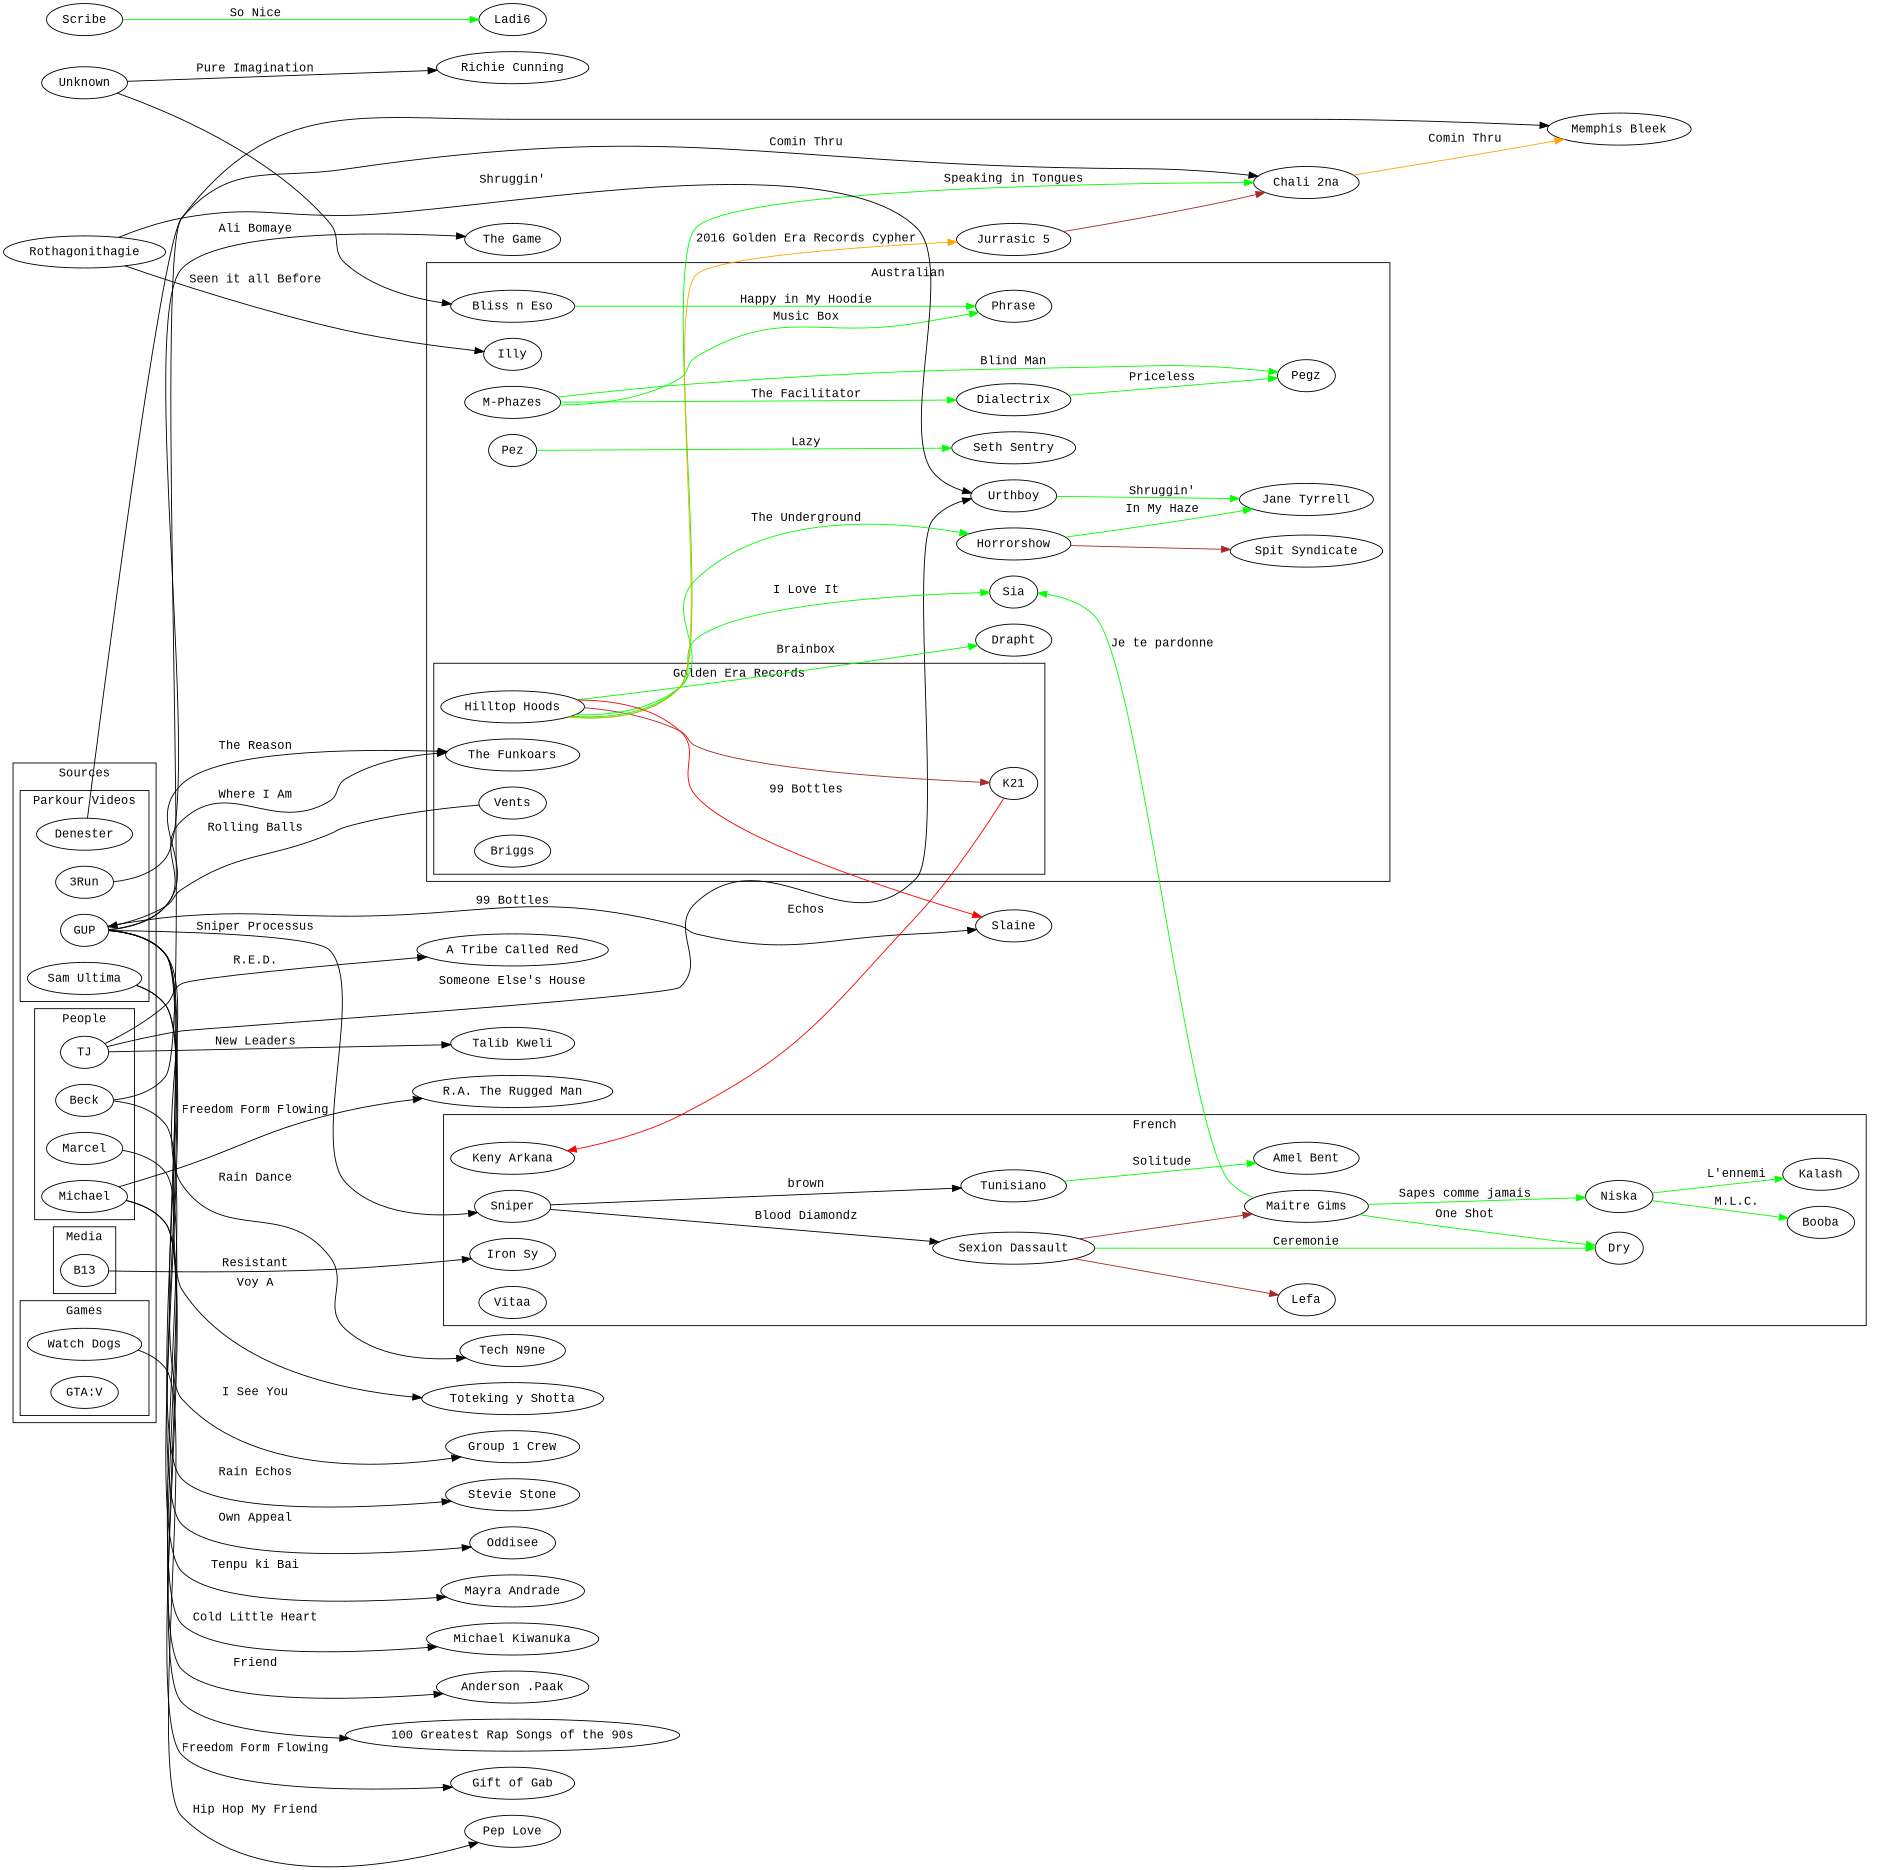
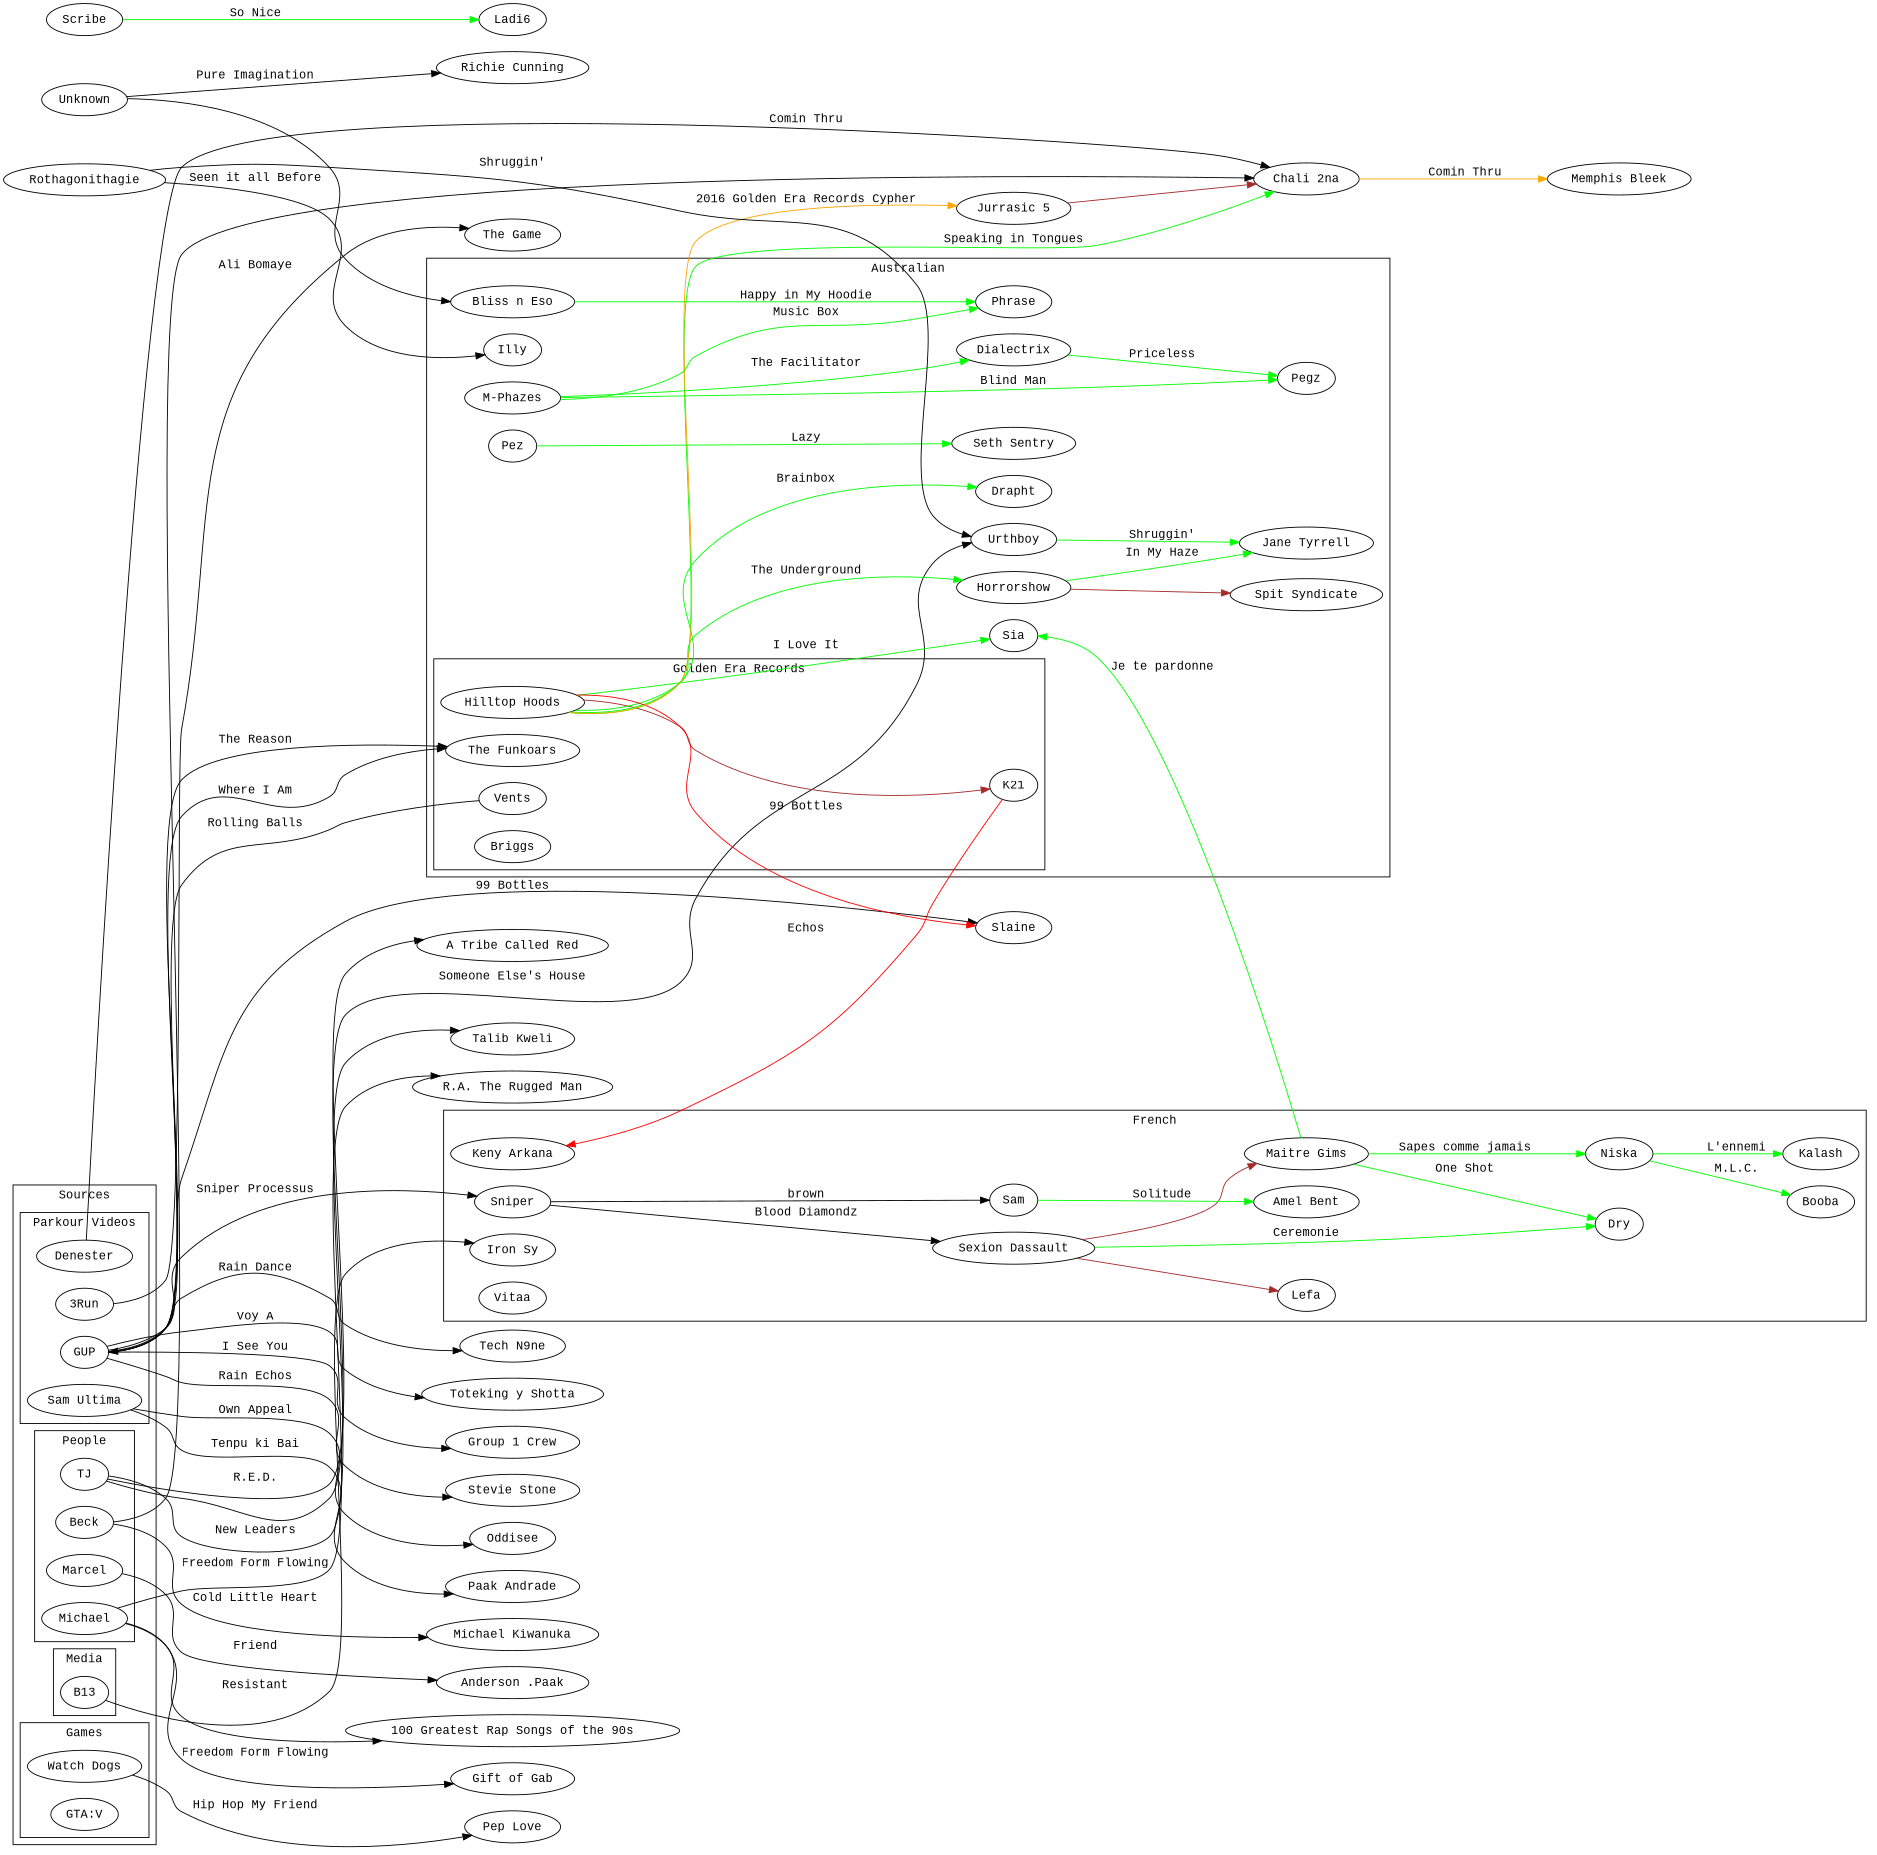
(385, 118) -> (169, 370)
(1014, 1186) -> (1014, 1200)
(513, 1591) -> (513, 1586)
